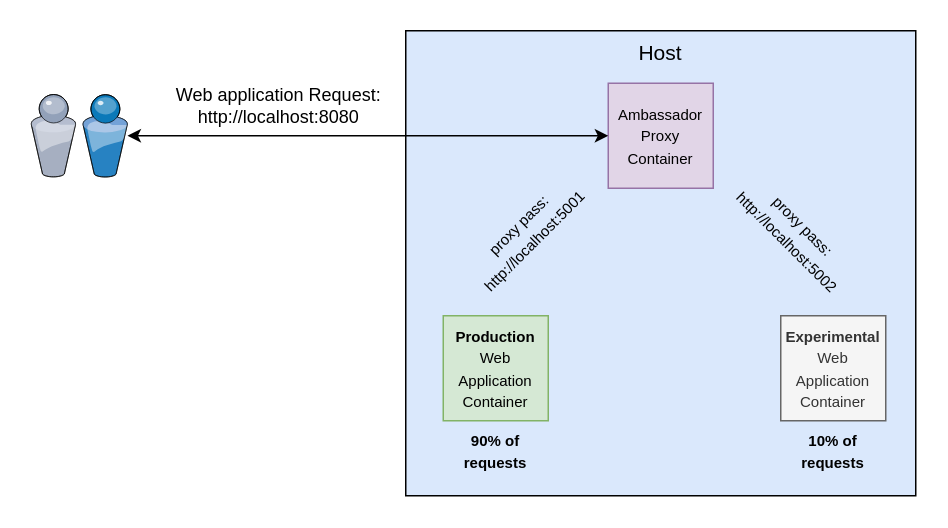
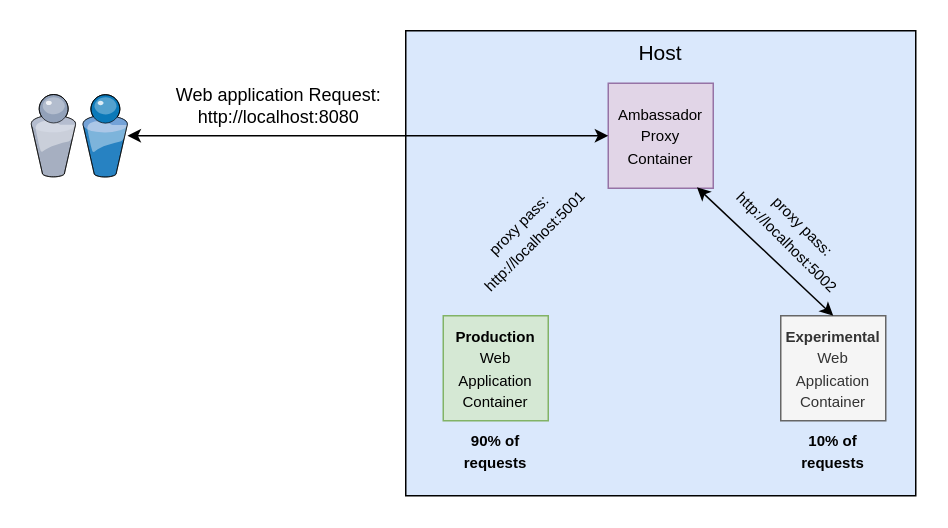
none -> (765, 252)
